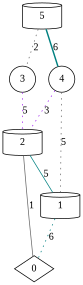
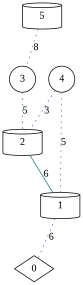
(36, 48) -> (36, 48)
(52, 48) -> none
(23, 111) -> (23, 111)
(46, 174) -> (46, 174)
(28, 206) -> none
(47, 239) -> (47, 239)
